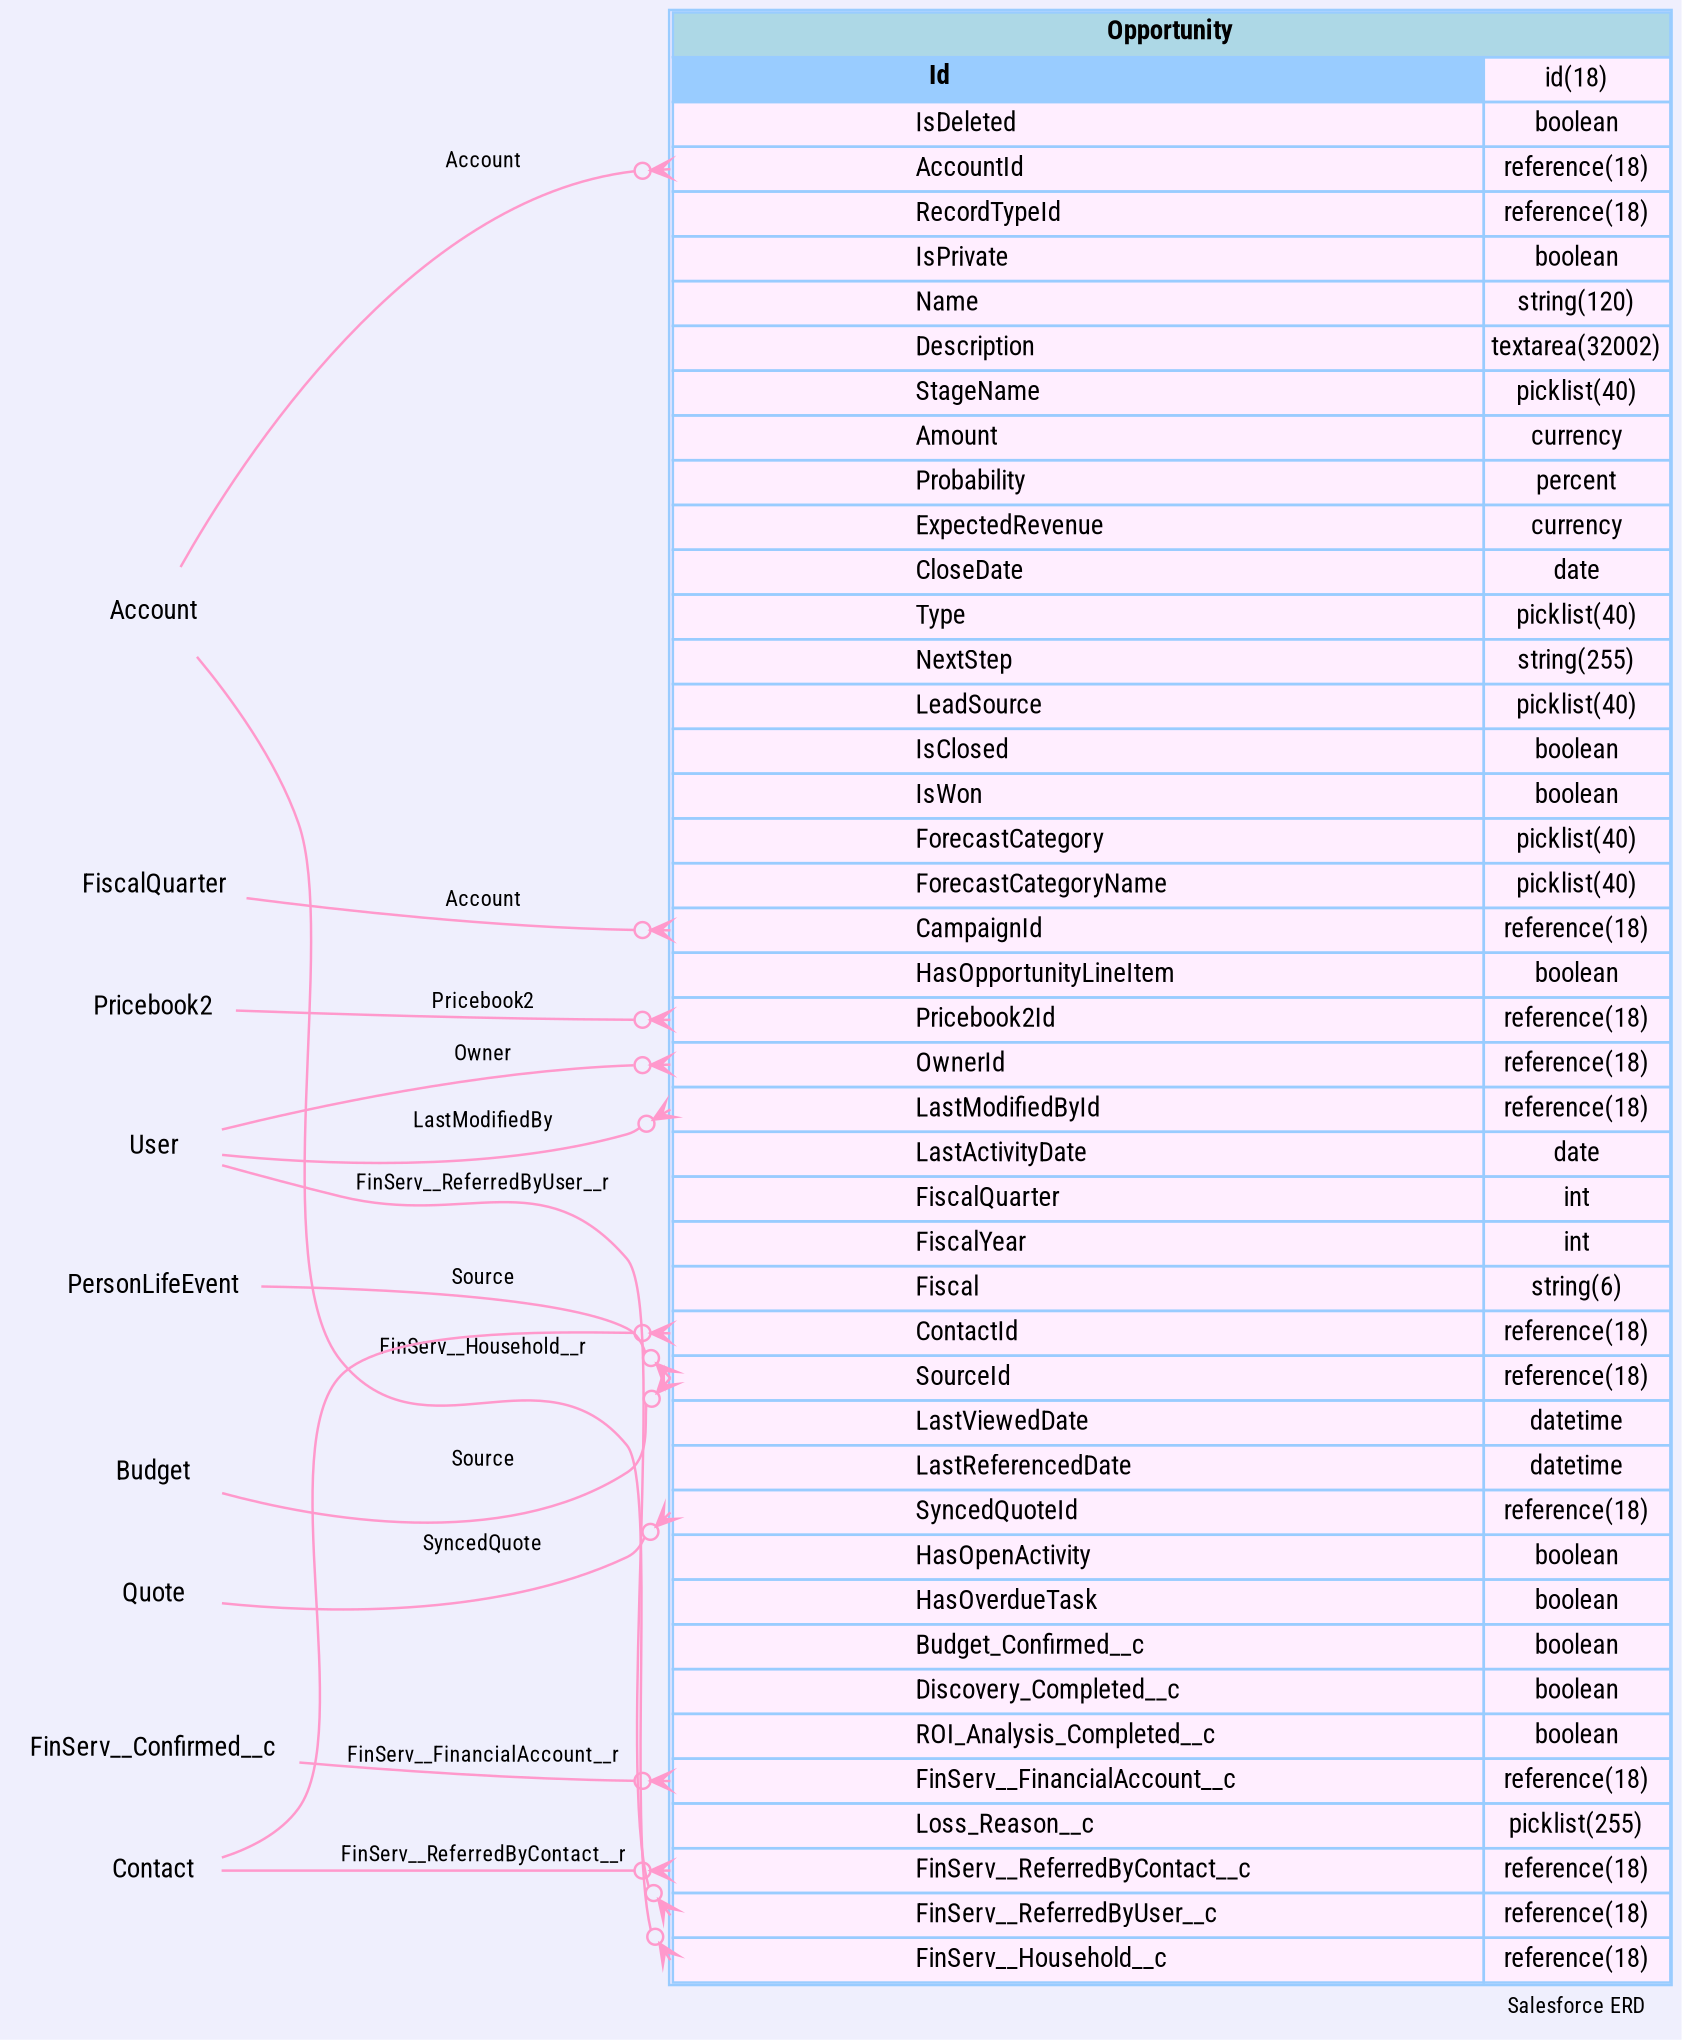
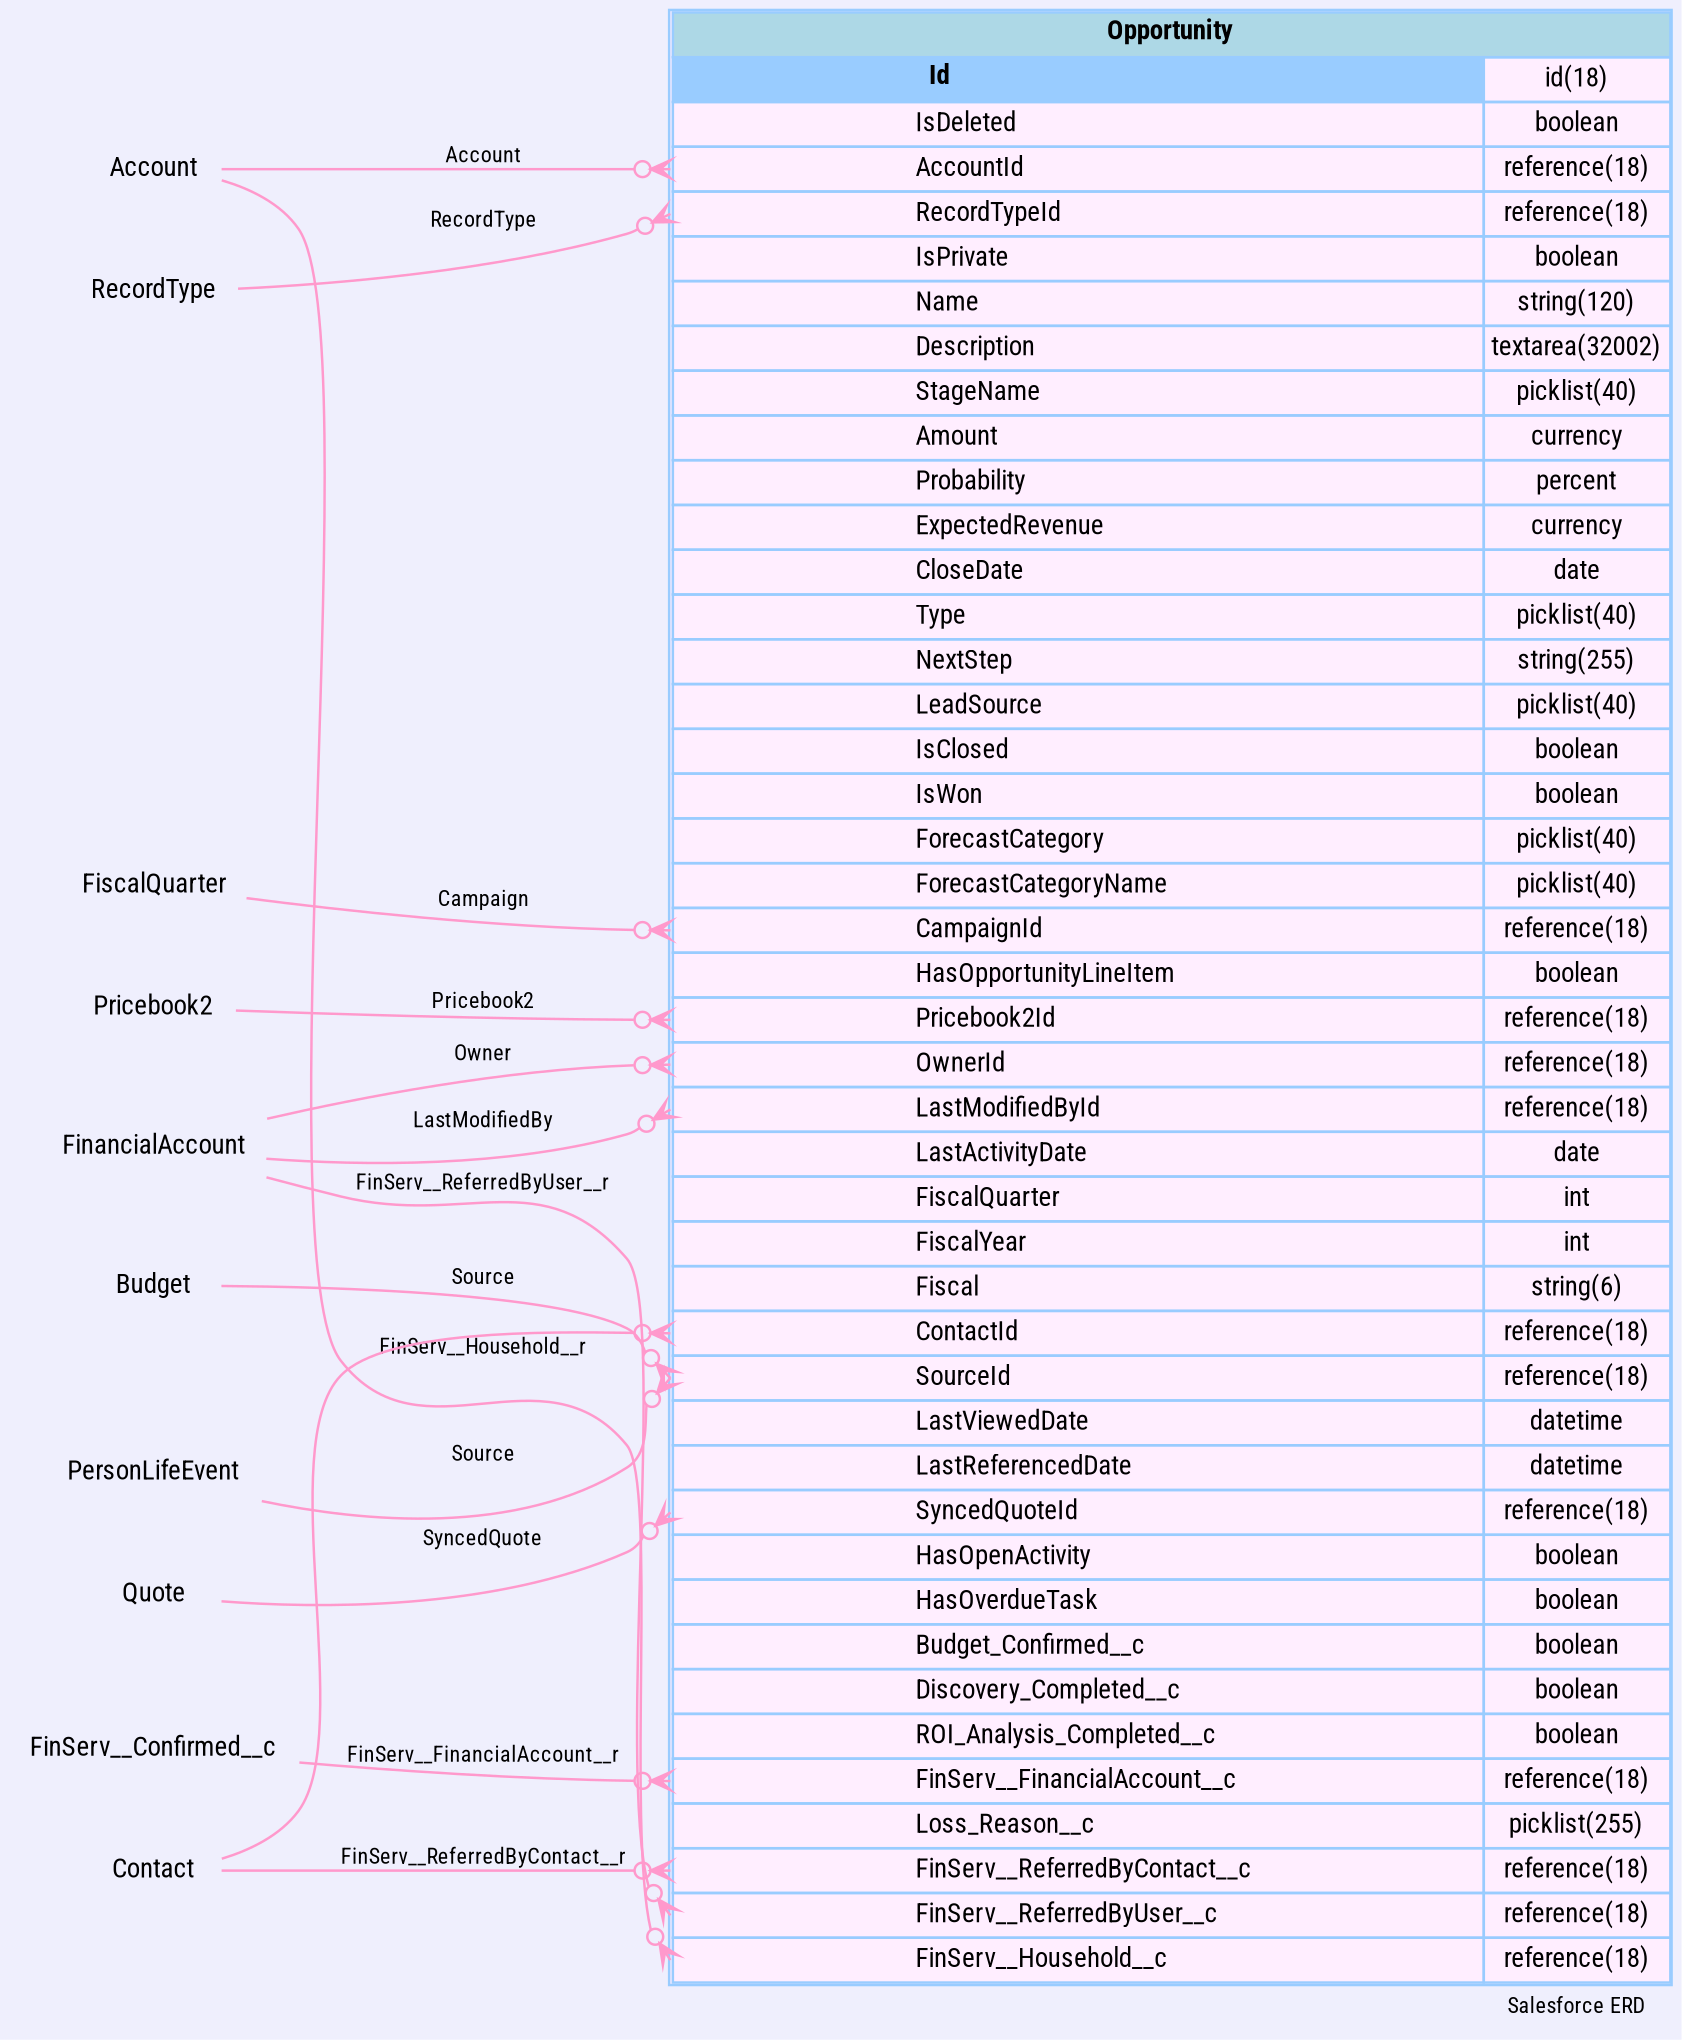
none -> (154, 291)
(484, 900) -> (484, 900)
(154, 1147) -> (154, 1147)
